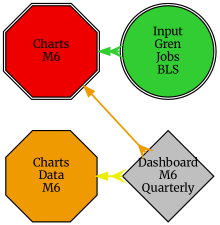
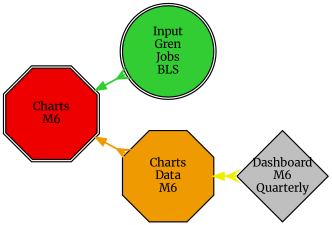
(115, 120) -> (111, 146)
